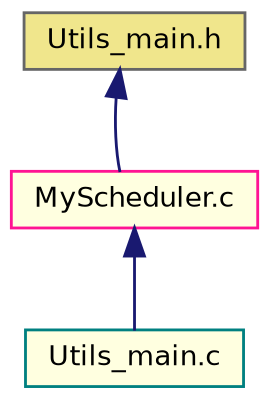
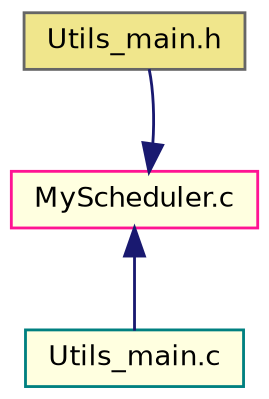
(116, 135) -> (153, 106)
